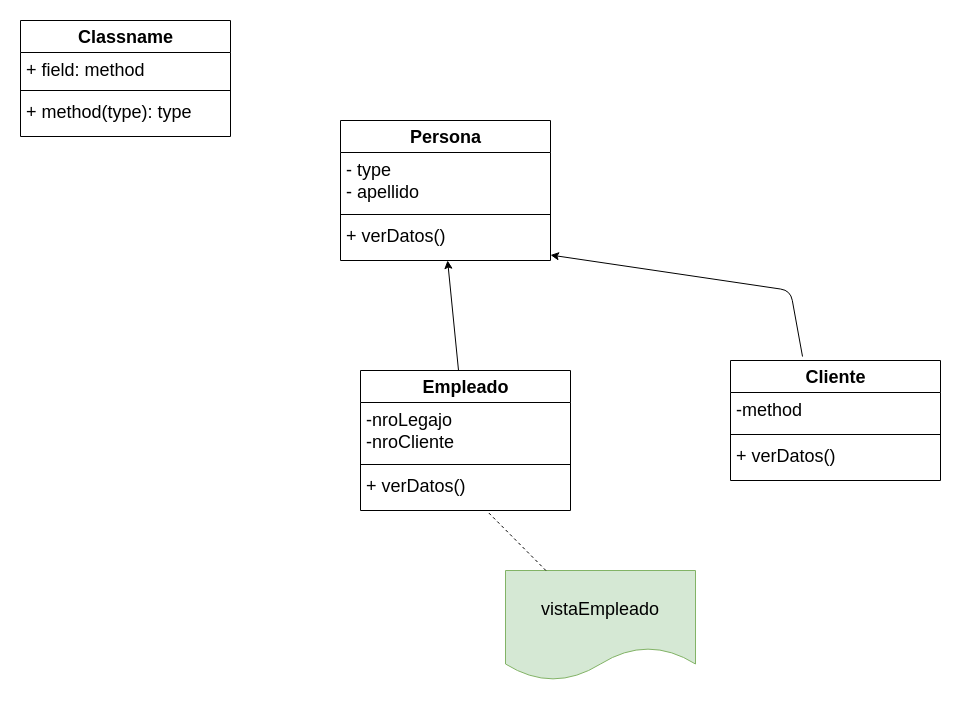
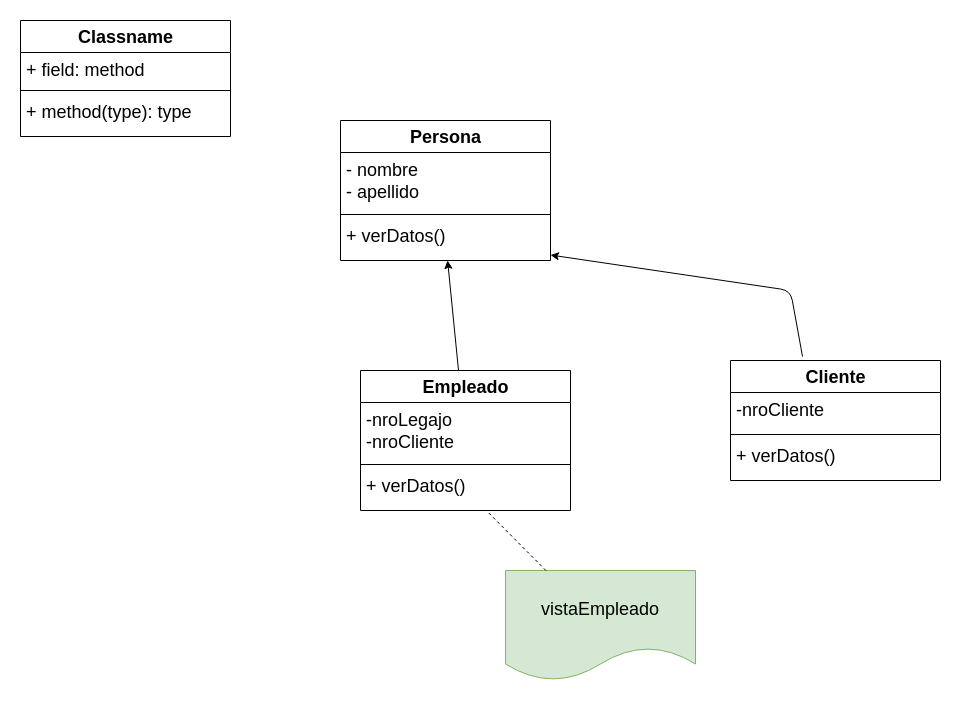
(374, 170) -> (384, 170)
(771, 410) -> (787, 410)
